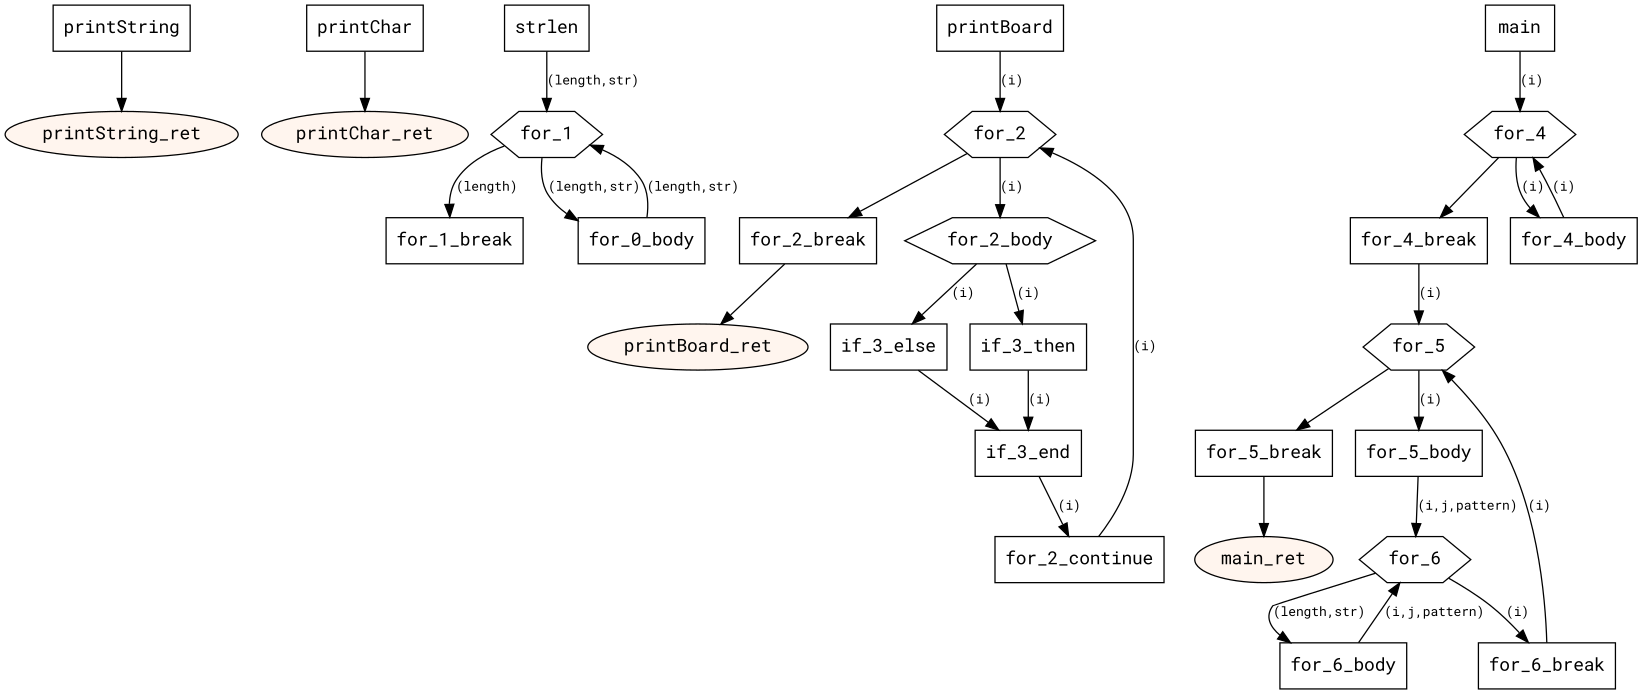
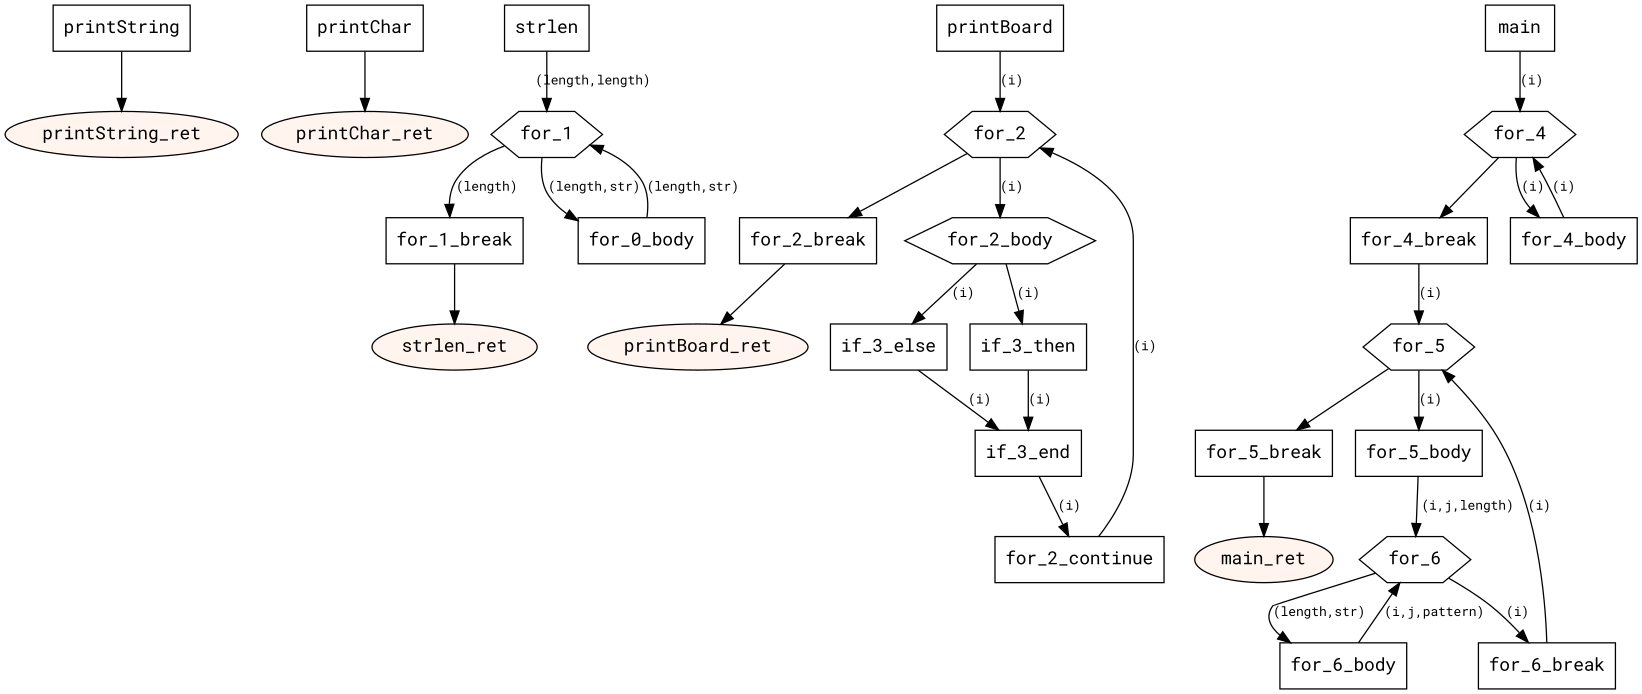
(594, 81) -> (594, 81)
none -> (455, 347)
(1468, 506) -> (1468, 506)
